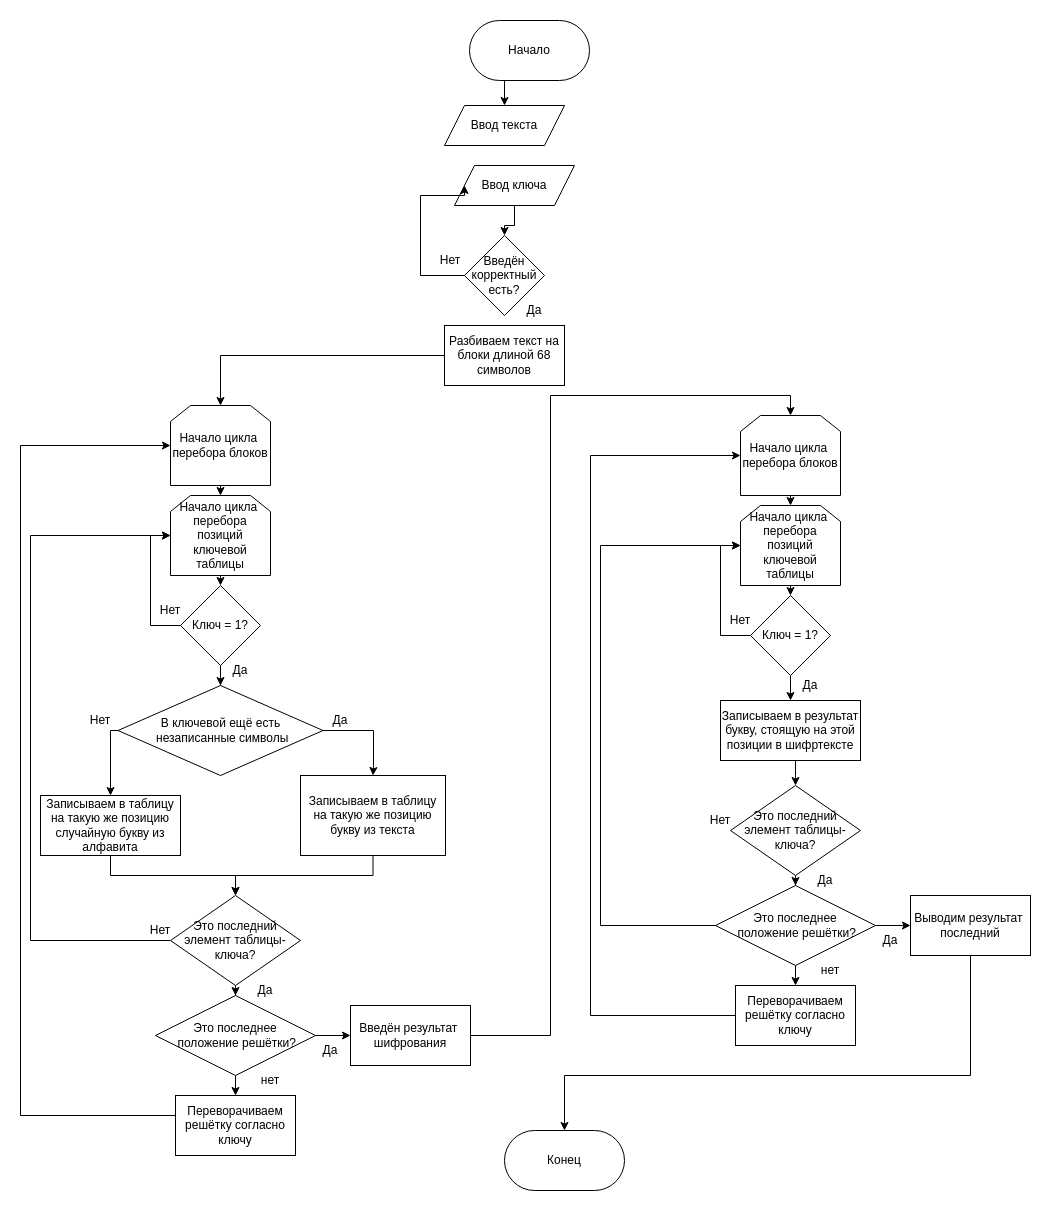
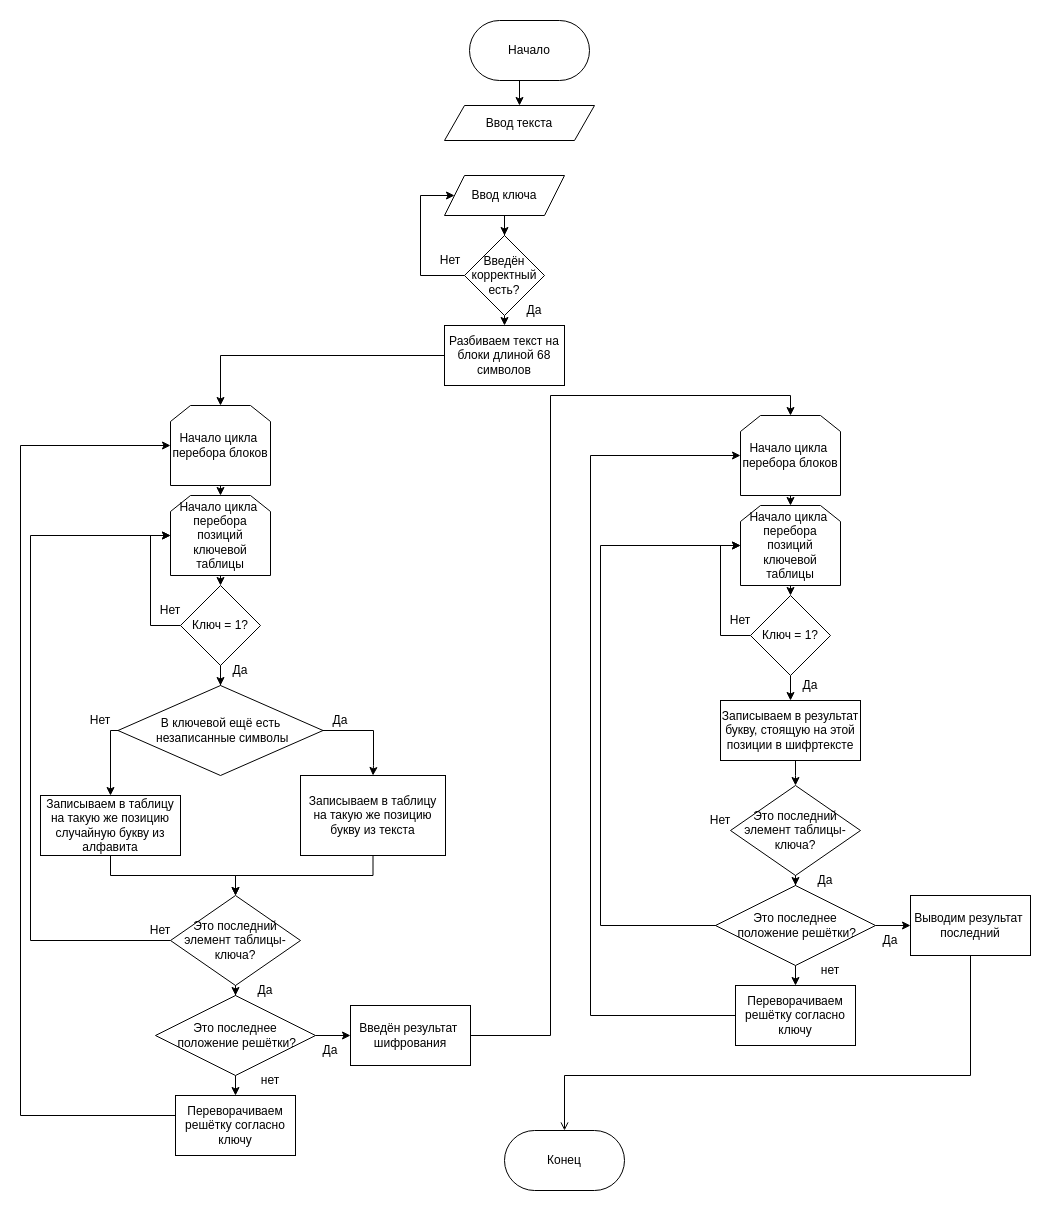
(505, 126) -> (520, 123)
(515, 186) -> (505, 196)
none -> (505, 317)
(565, 1122) -> (565, 1124)
